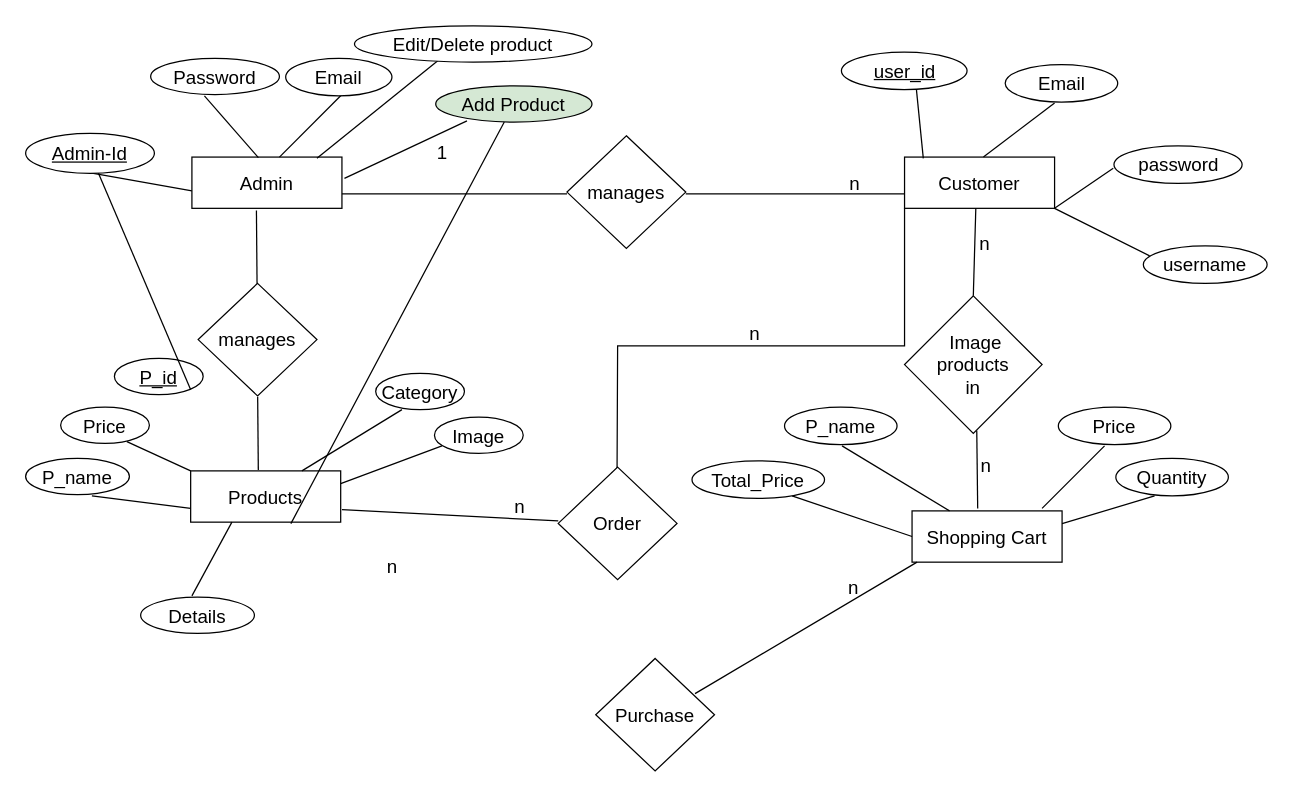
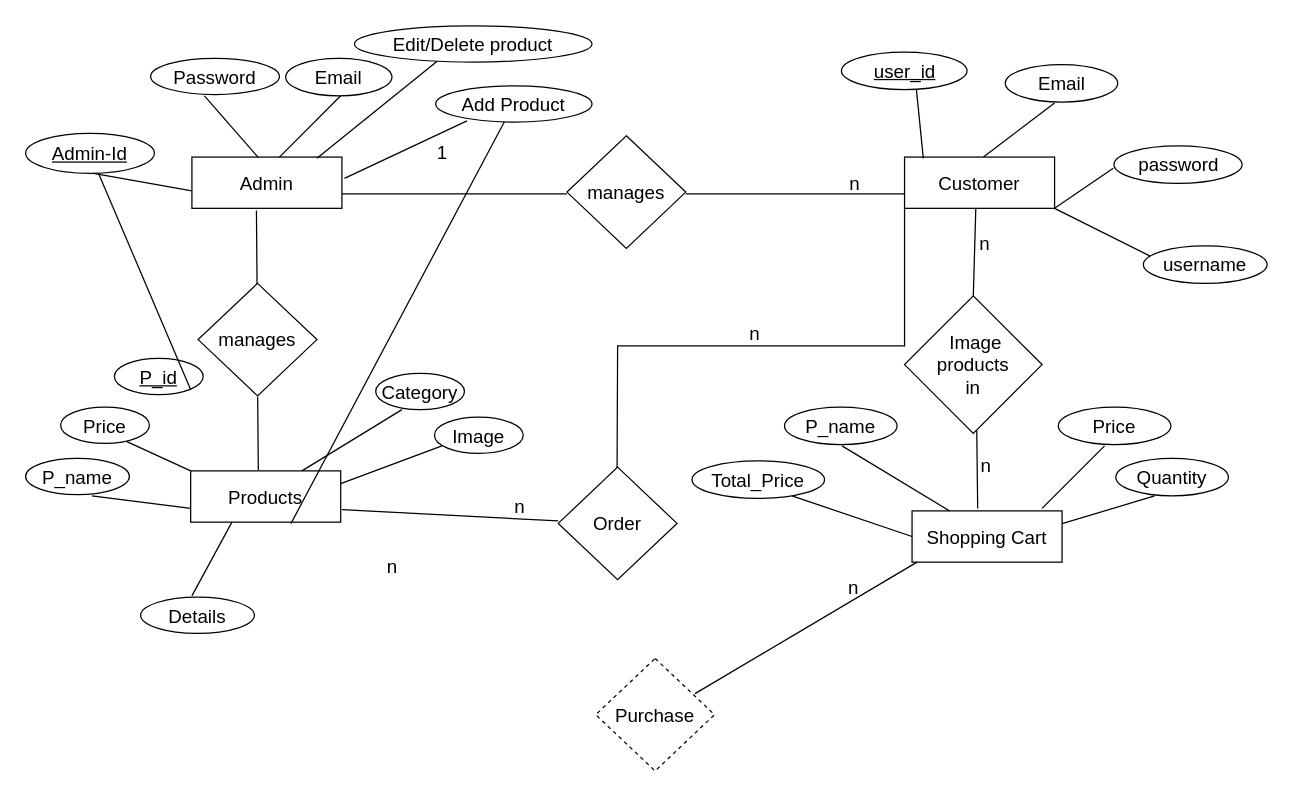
(514, 104) -> (514, 104)
(655, 714) -> (655, 714)
